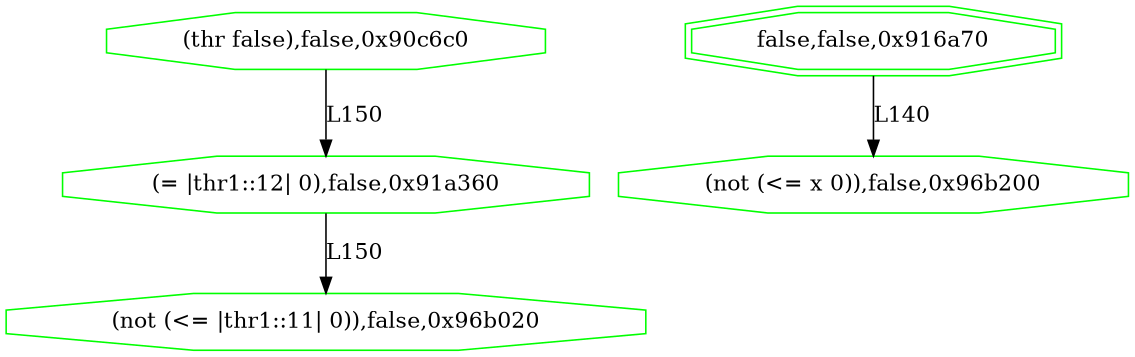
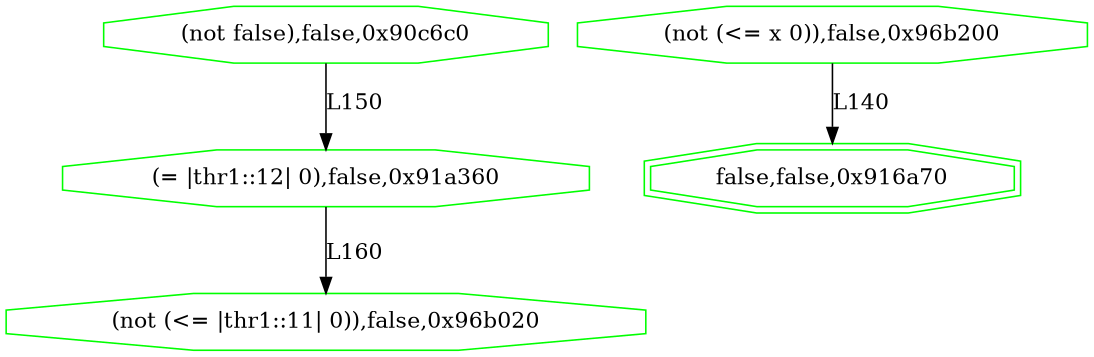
(326, 41) -> (326, 35)
(873, 108) -> (832, 95)
(355, 253) -> (355, 253)
